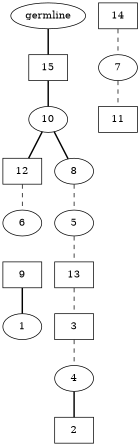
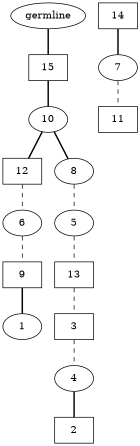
(118, 42) -> (118, 42)
none -> (22, 249)
